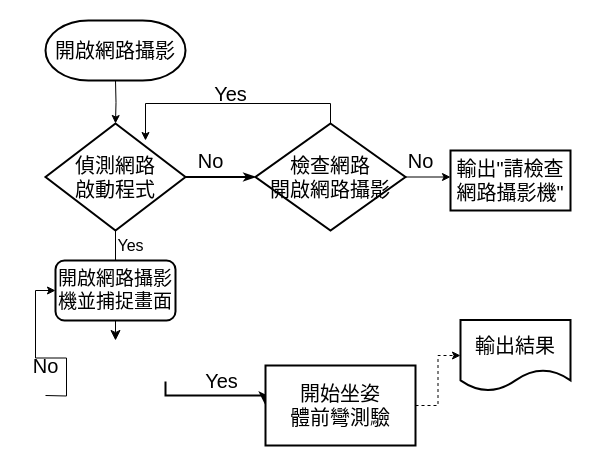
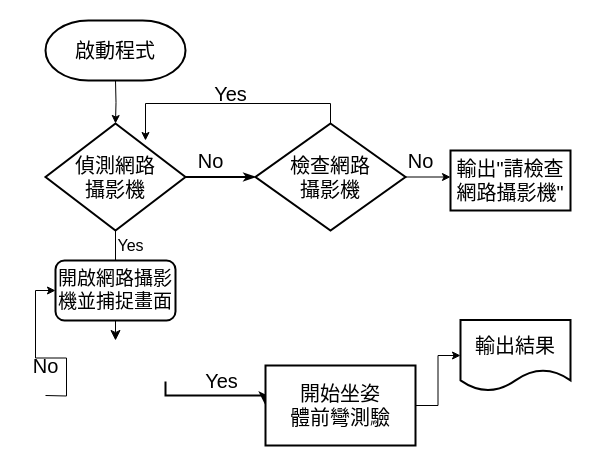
(116, 51) -> (116, 51)
(116, 178) -> (116, 178)
(331, 178) -> (331, 178)
(438, 384) -> (438, 384)
